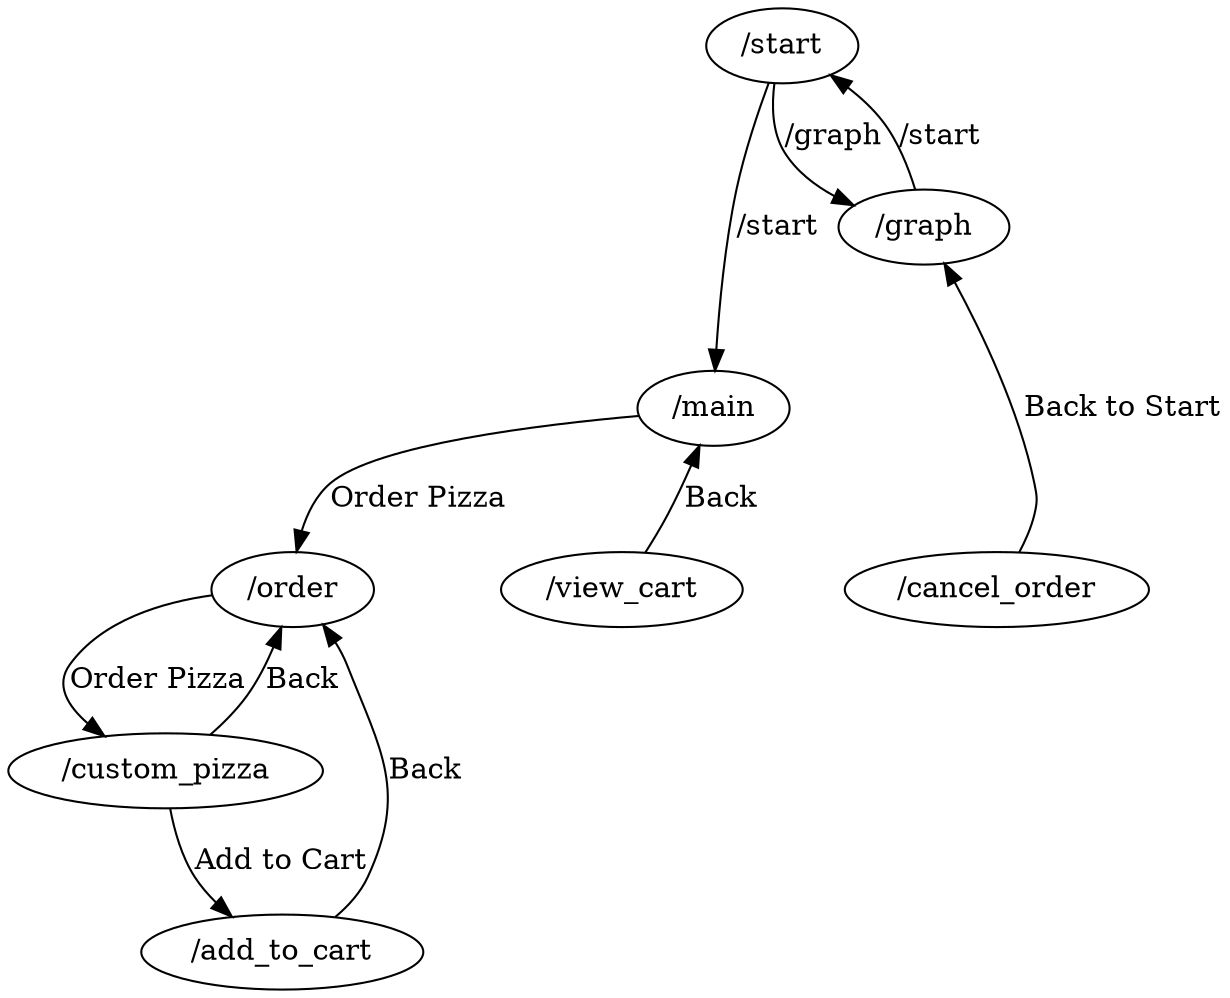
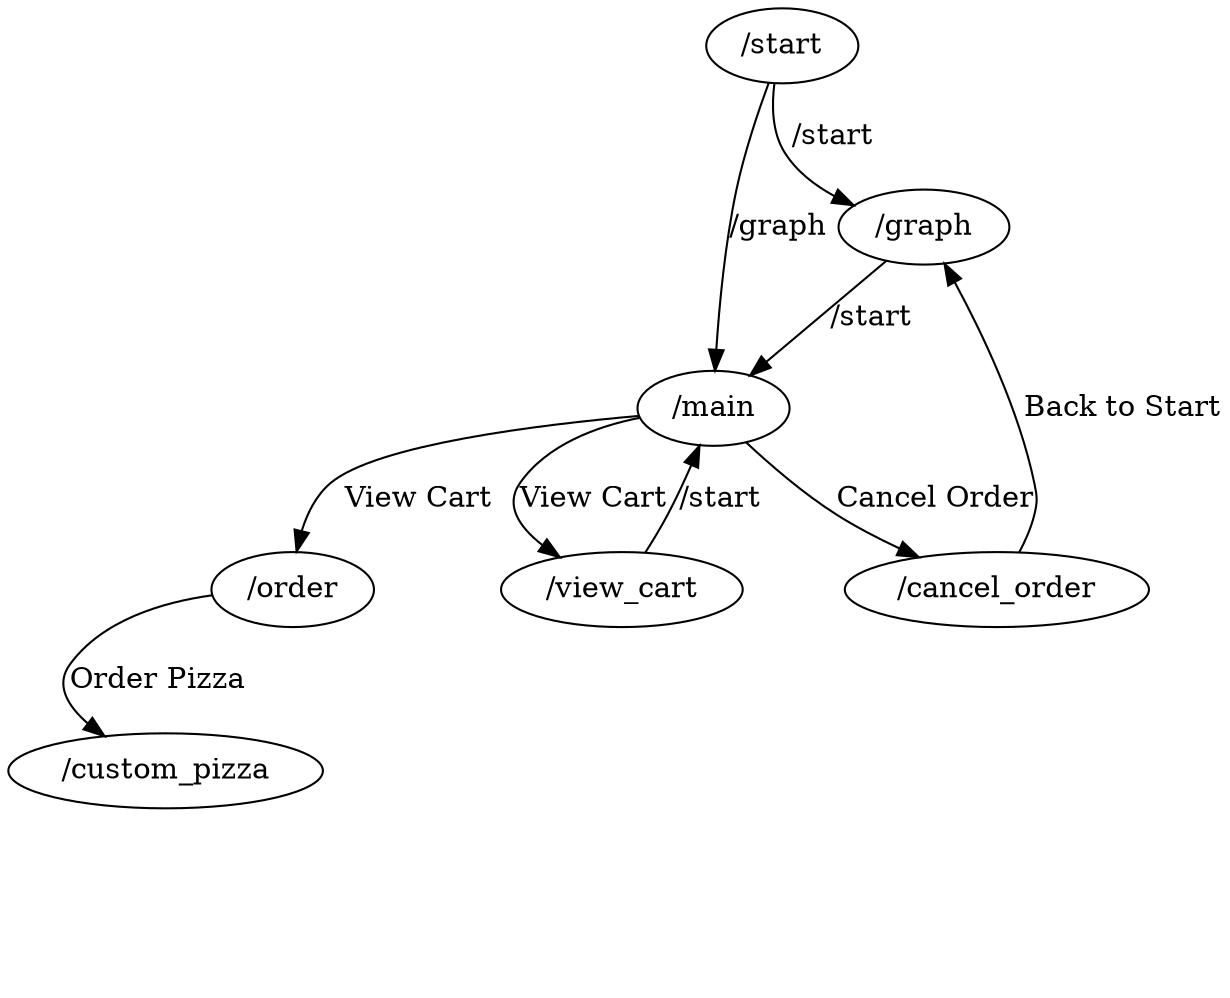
(890, 133) -> (826, 311)
(833, 136) -> (833, 136)
(778, 227) -> (778, 227)
none -> (542, 459)
(419, 499) -> (419, 499)
(721, 499) -> (721, 499)
none -> (818, 502)
(248, 695) -> none
(282, 952) -> none
